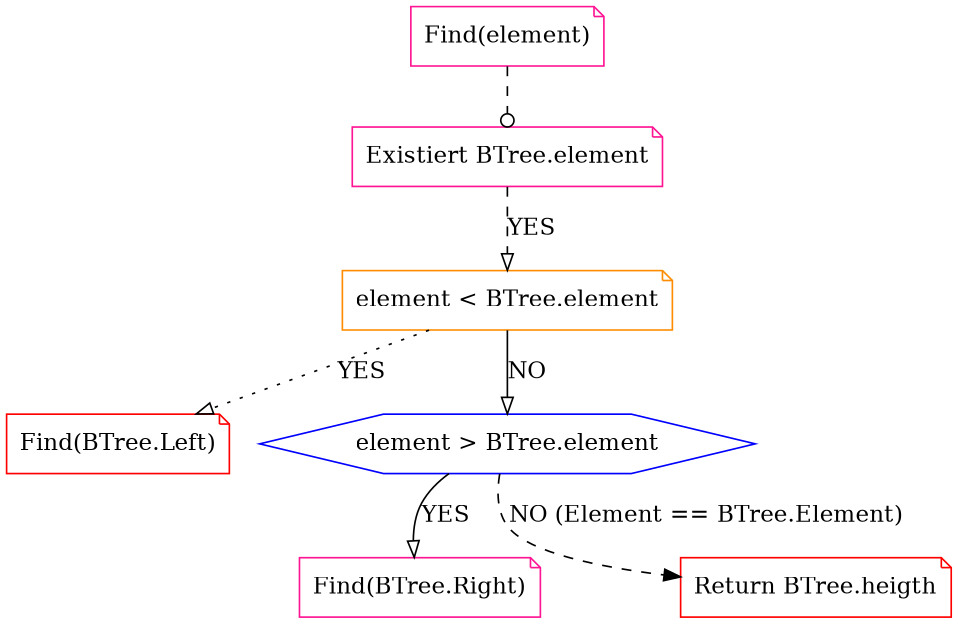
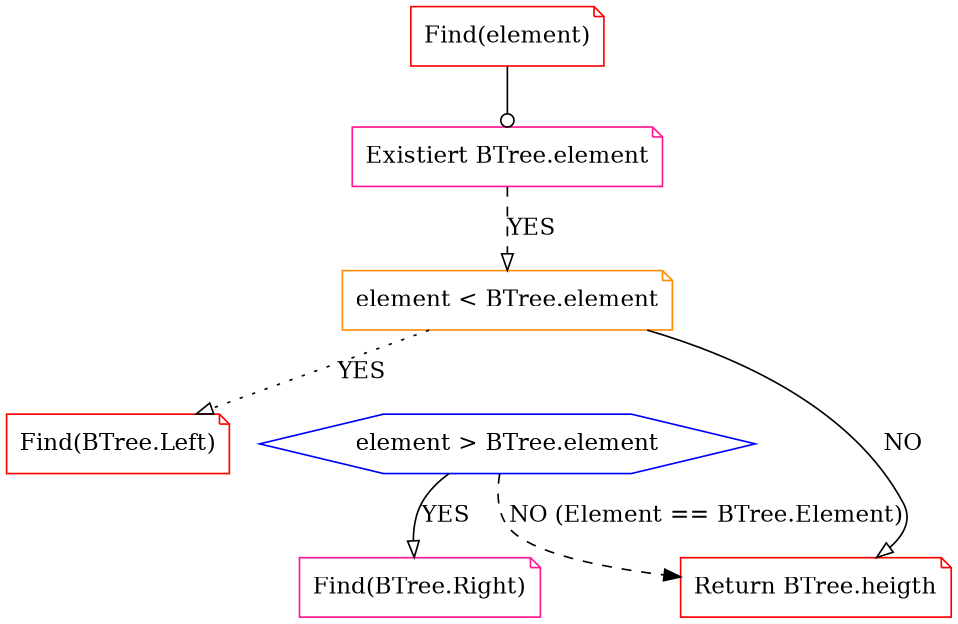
(507, 36) -> (507, 36)
(507, 90) -> (507, 90)
(507, 364) -> (813, 407)
